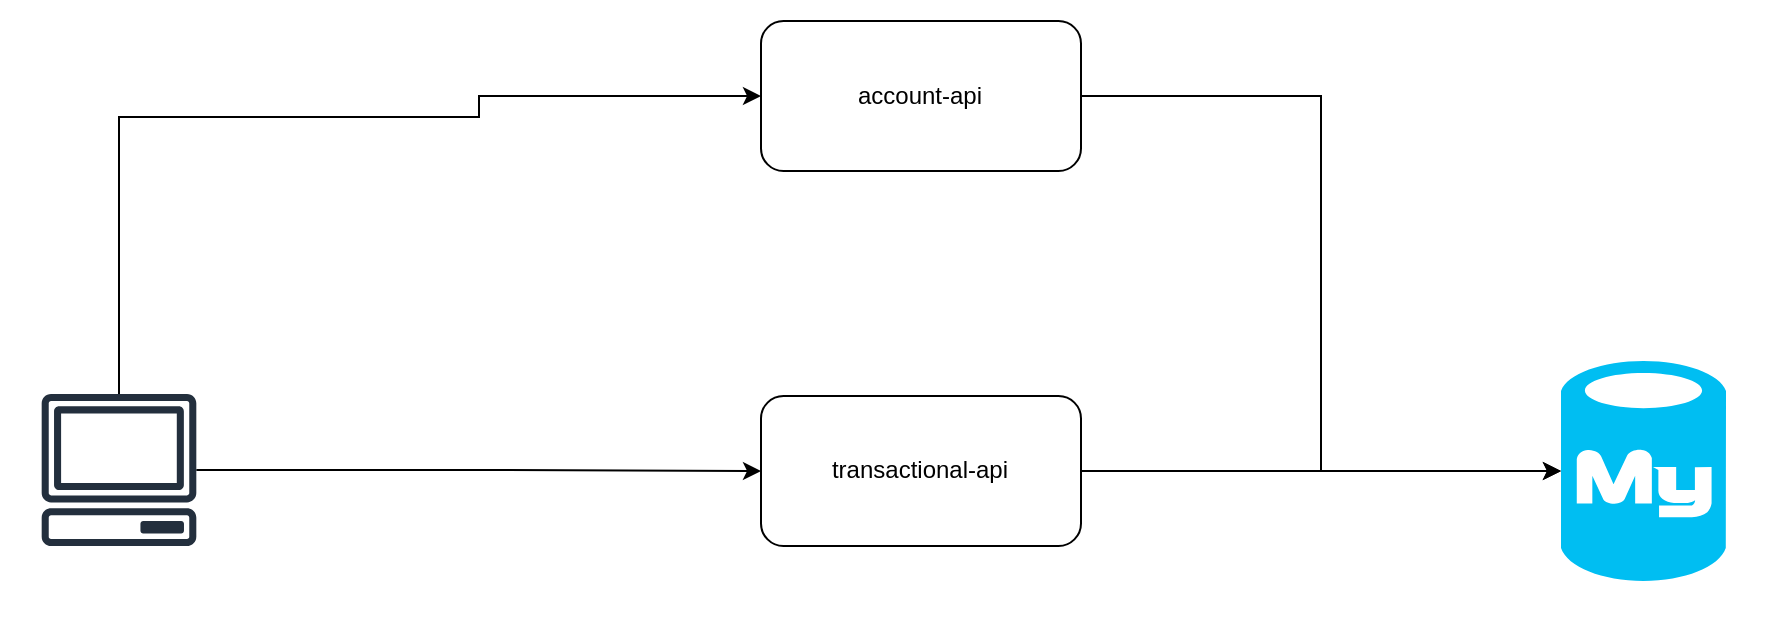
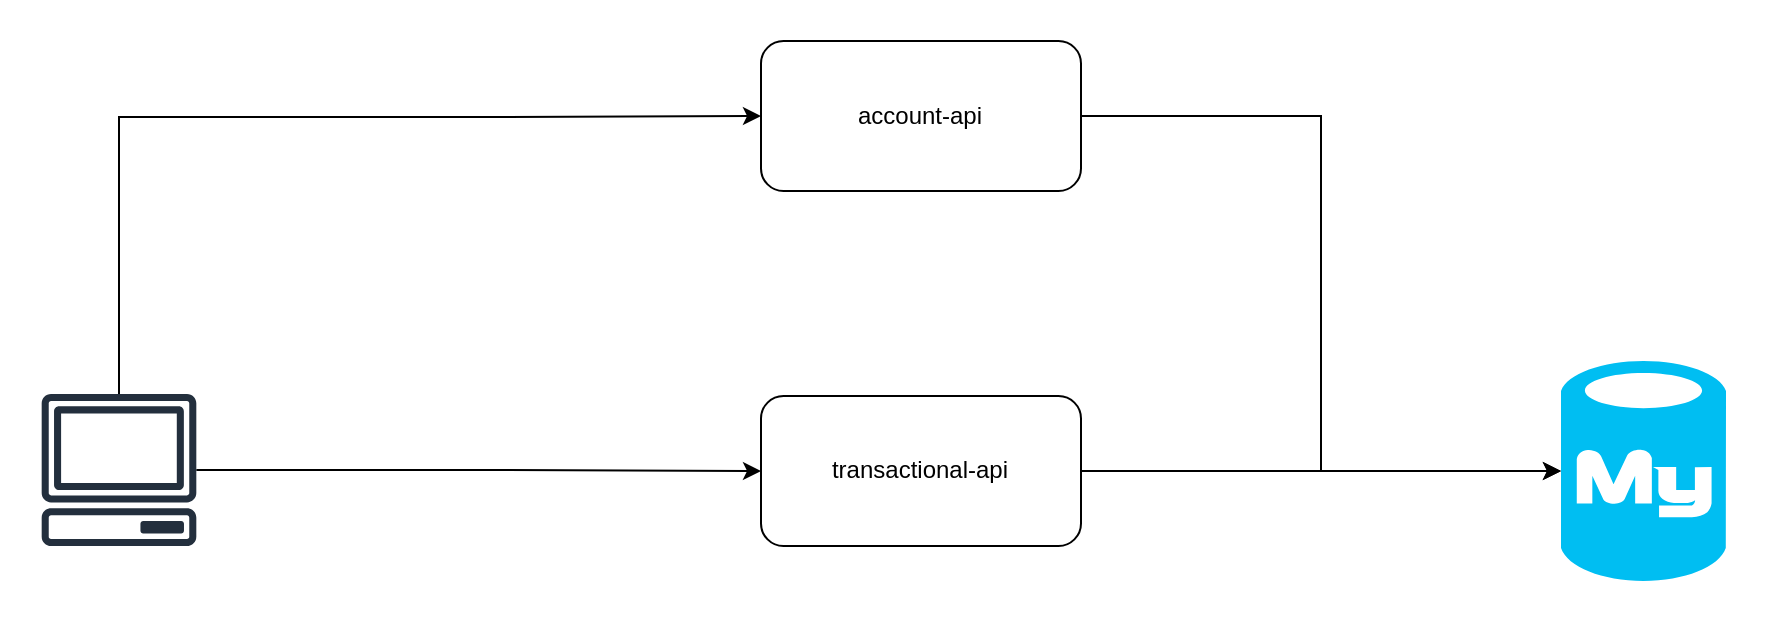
(921, 96) -> (921, 116)
